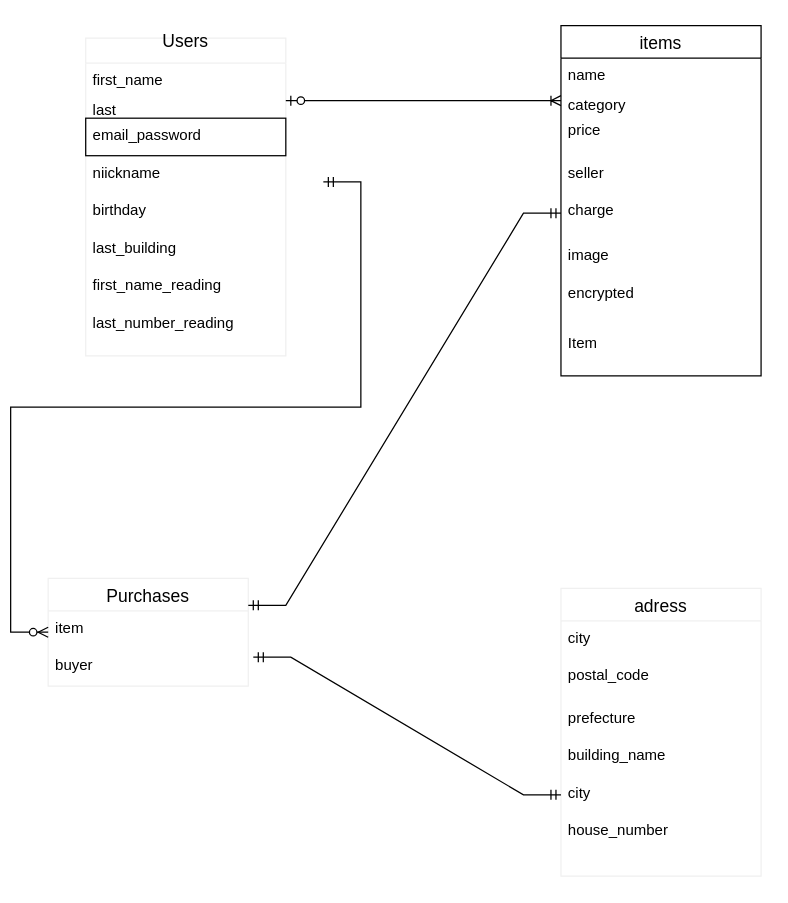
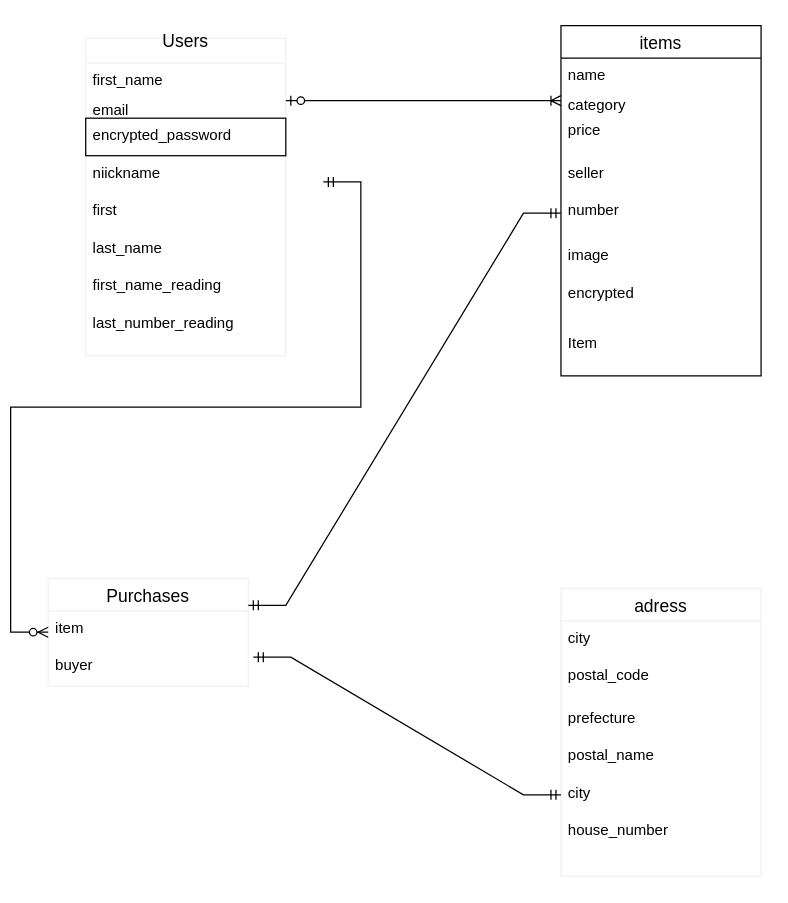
(107, 110) -> (110, 110)
(147, 135) -> (168, 135)
(124, 210) -> (112, 210)
(593, 210) -> (593, 210)
(139, 248) -> (128, 248)
(616, 755) -> (612, 755)
